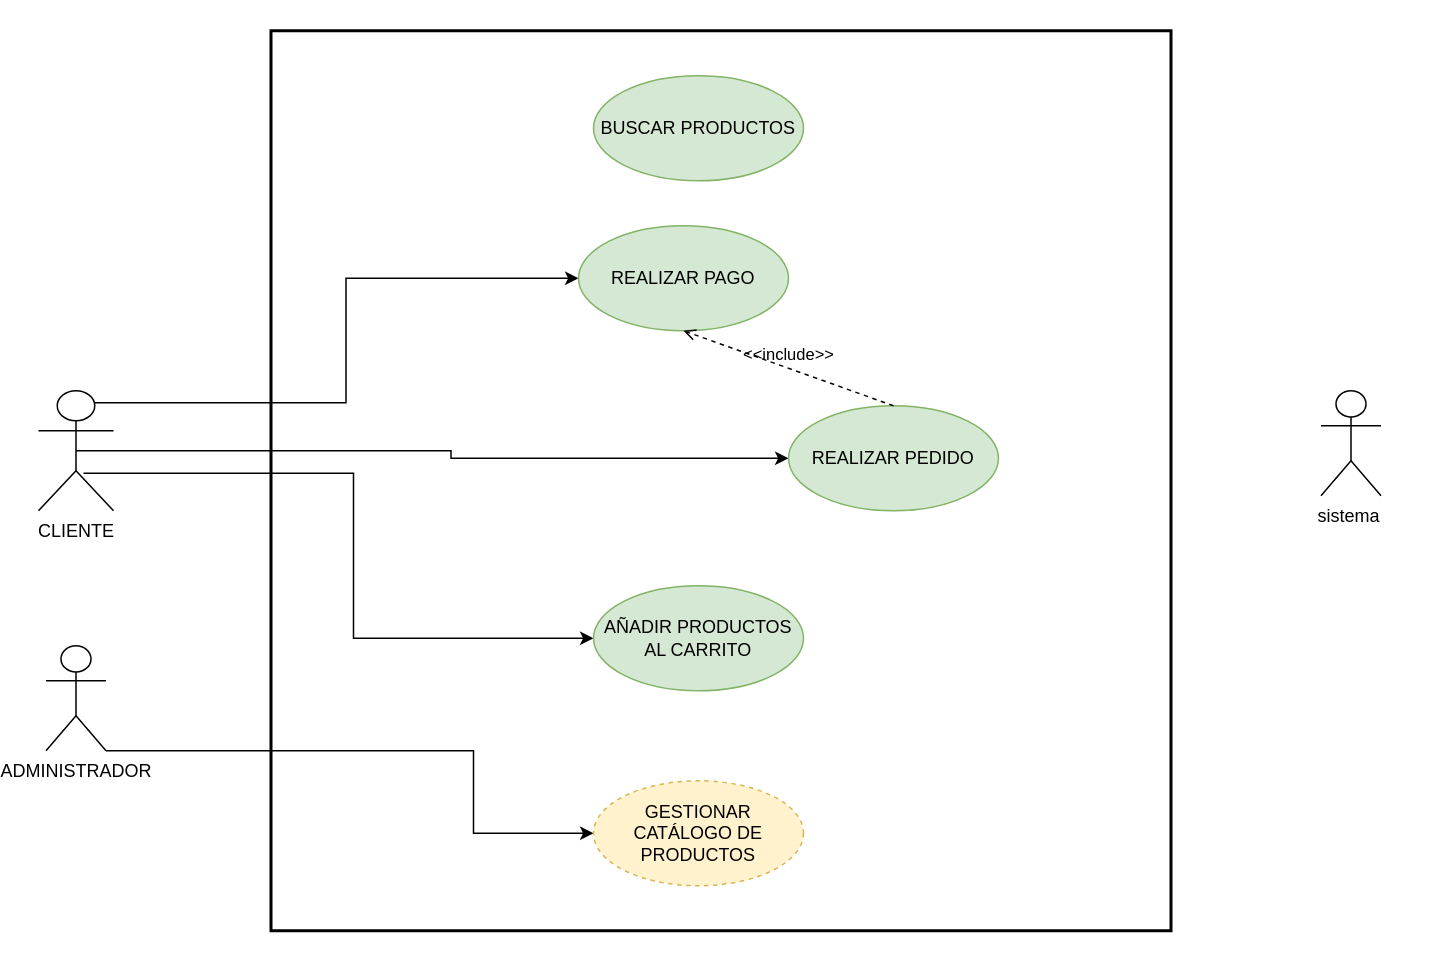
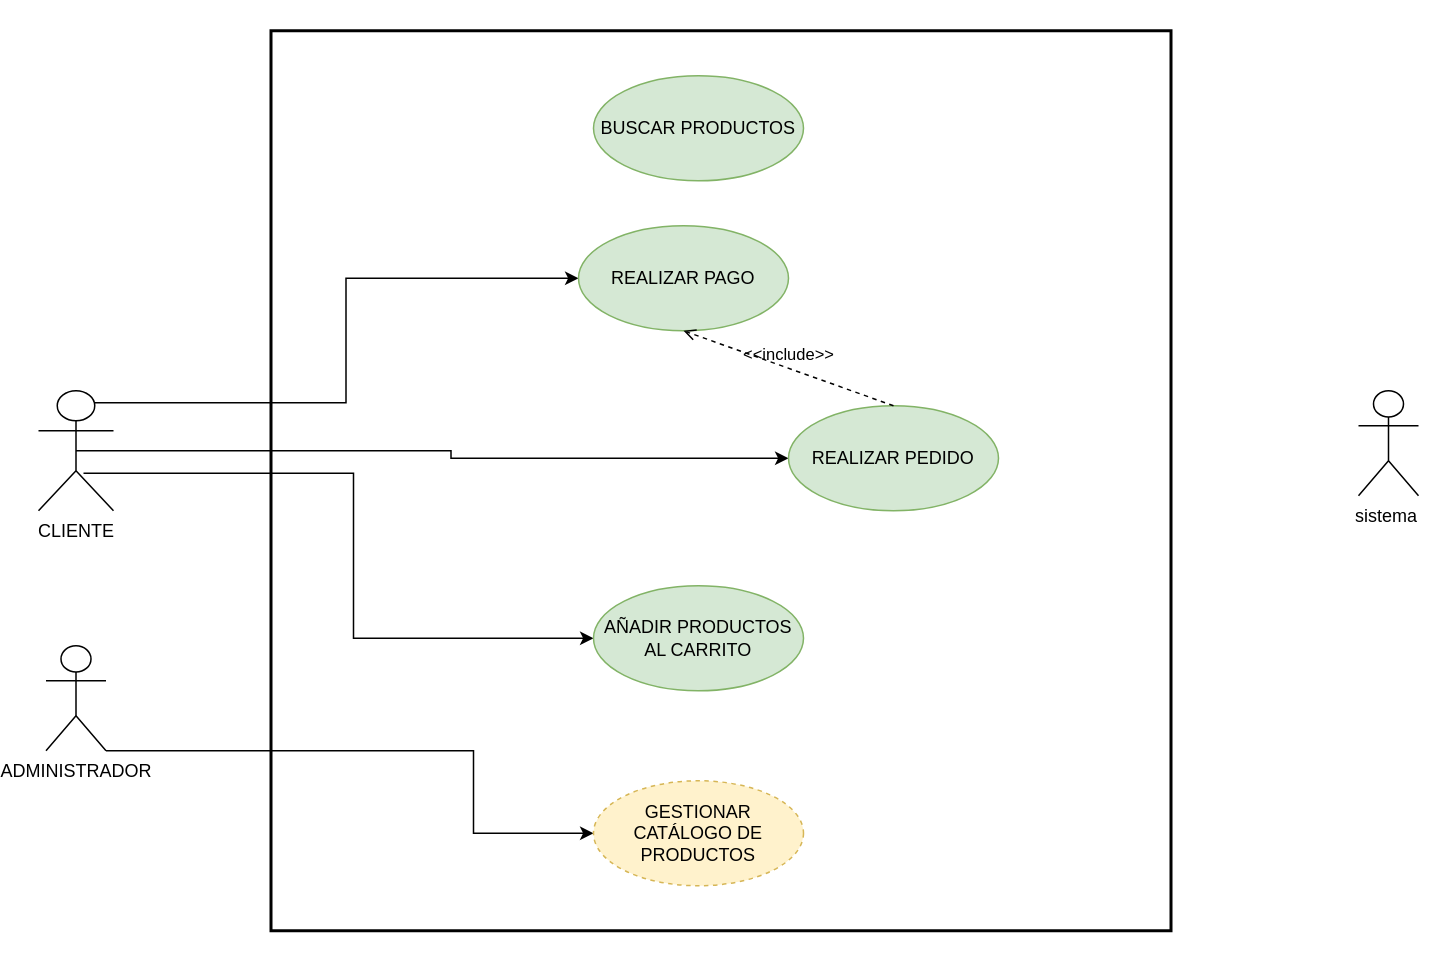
(1351, 443) -> (1388, 443)
